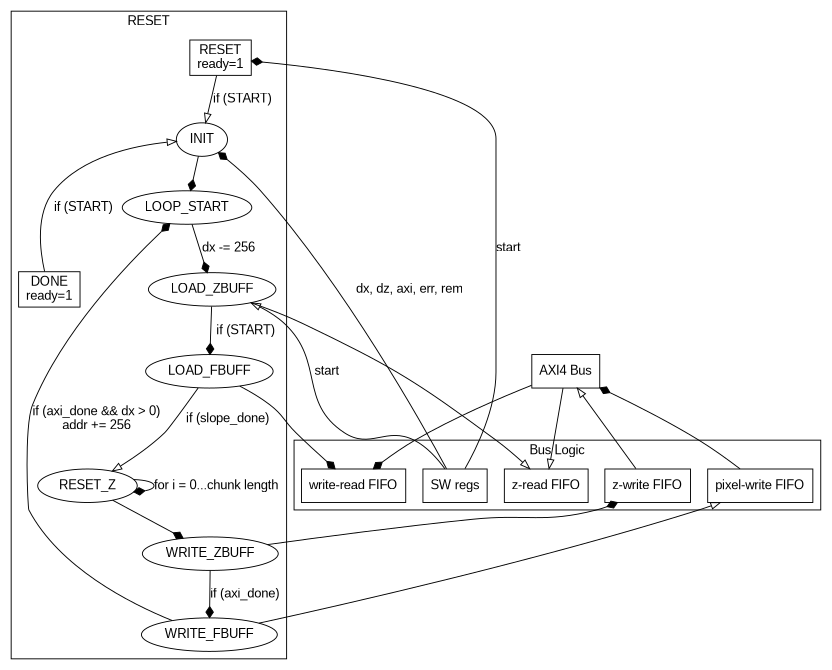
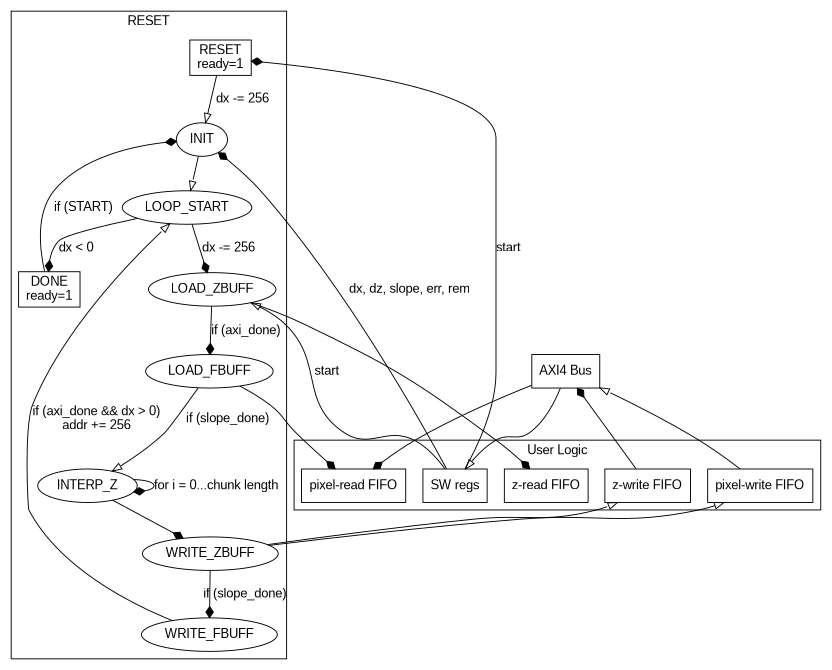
(243, 99) -> (243, 99)
(196, 168) -> (196, 168)
(69, 176) -> (69, 176)
none -> (87, 230)
(410, 289) -> (410, 289)
(246, 331) -> (246, 331)
(401, 375) -> (401, 375)
(557, 424) -> (527, 434)
(677, 427) -> (677, 427)
(609, 432) -> (609, 432)
(28, 441) -> (28, 441)
(557, 451) -> (557, 451)
(87, 486) -> (87, 486)
(354, 486) -> (354, 486)
(437, 523) -> (437, 523)
(486, 569) -> (593, 518)
(245, 594) -> (245, 594)
